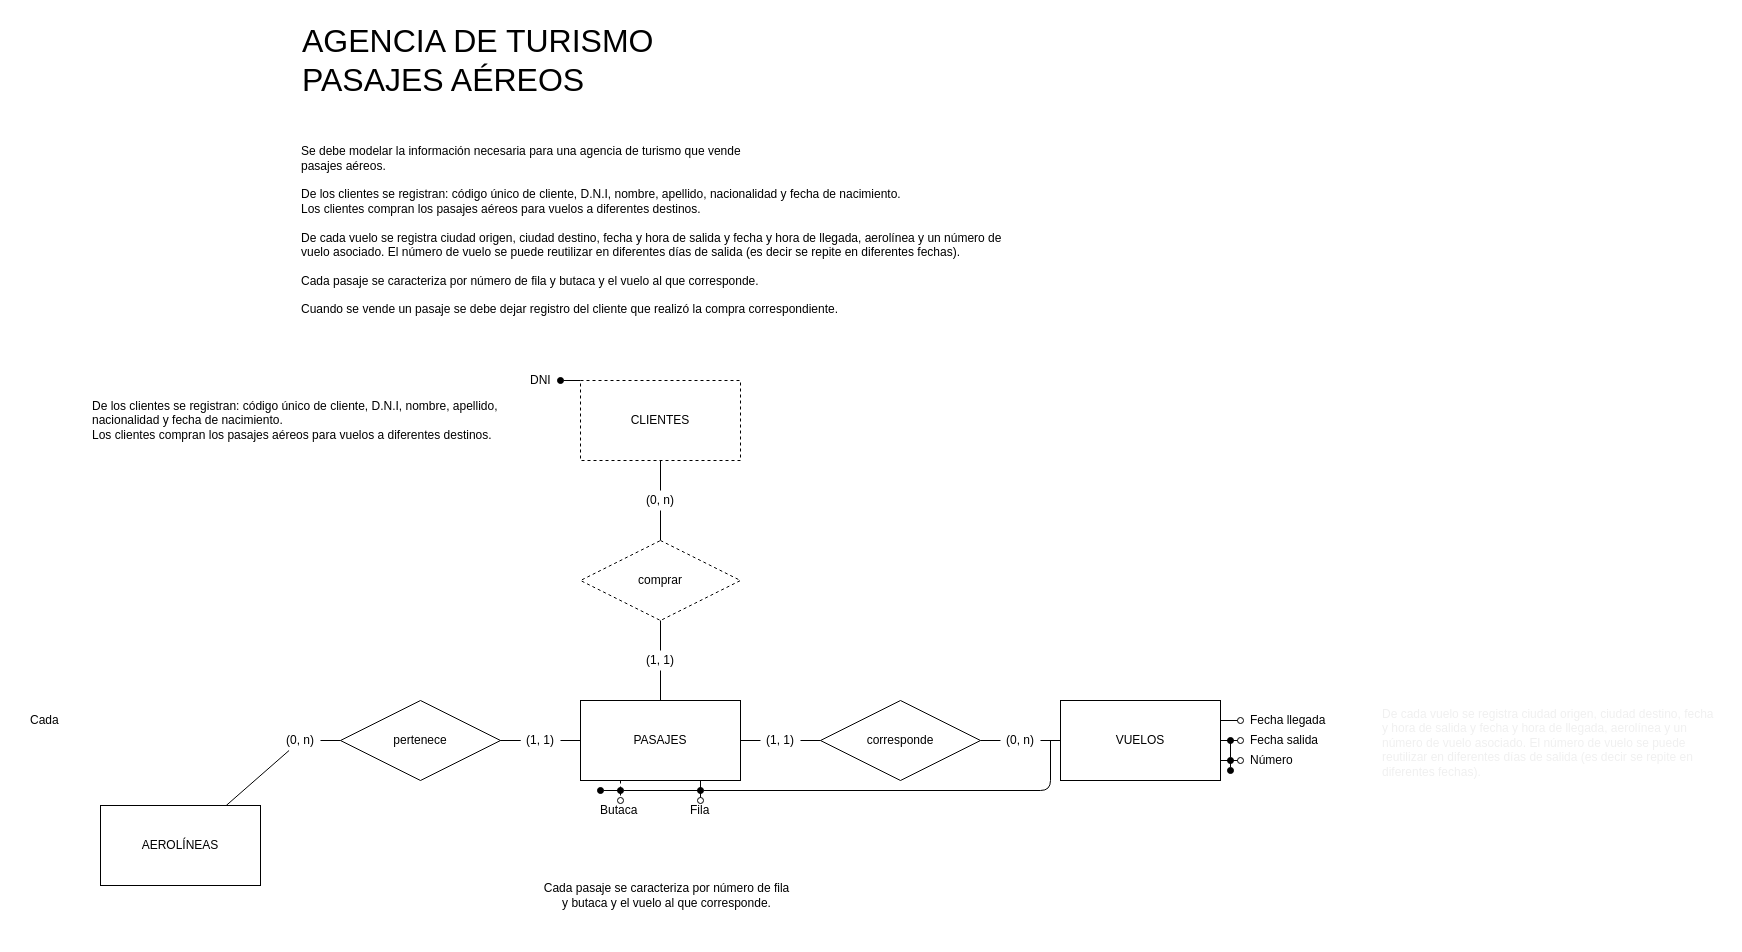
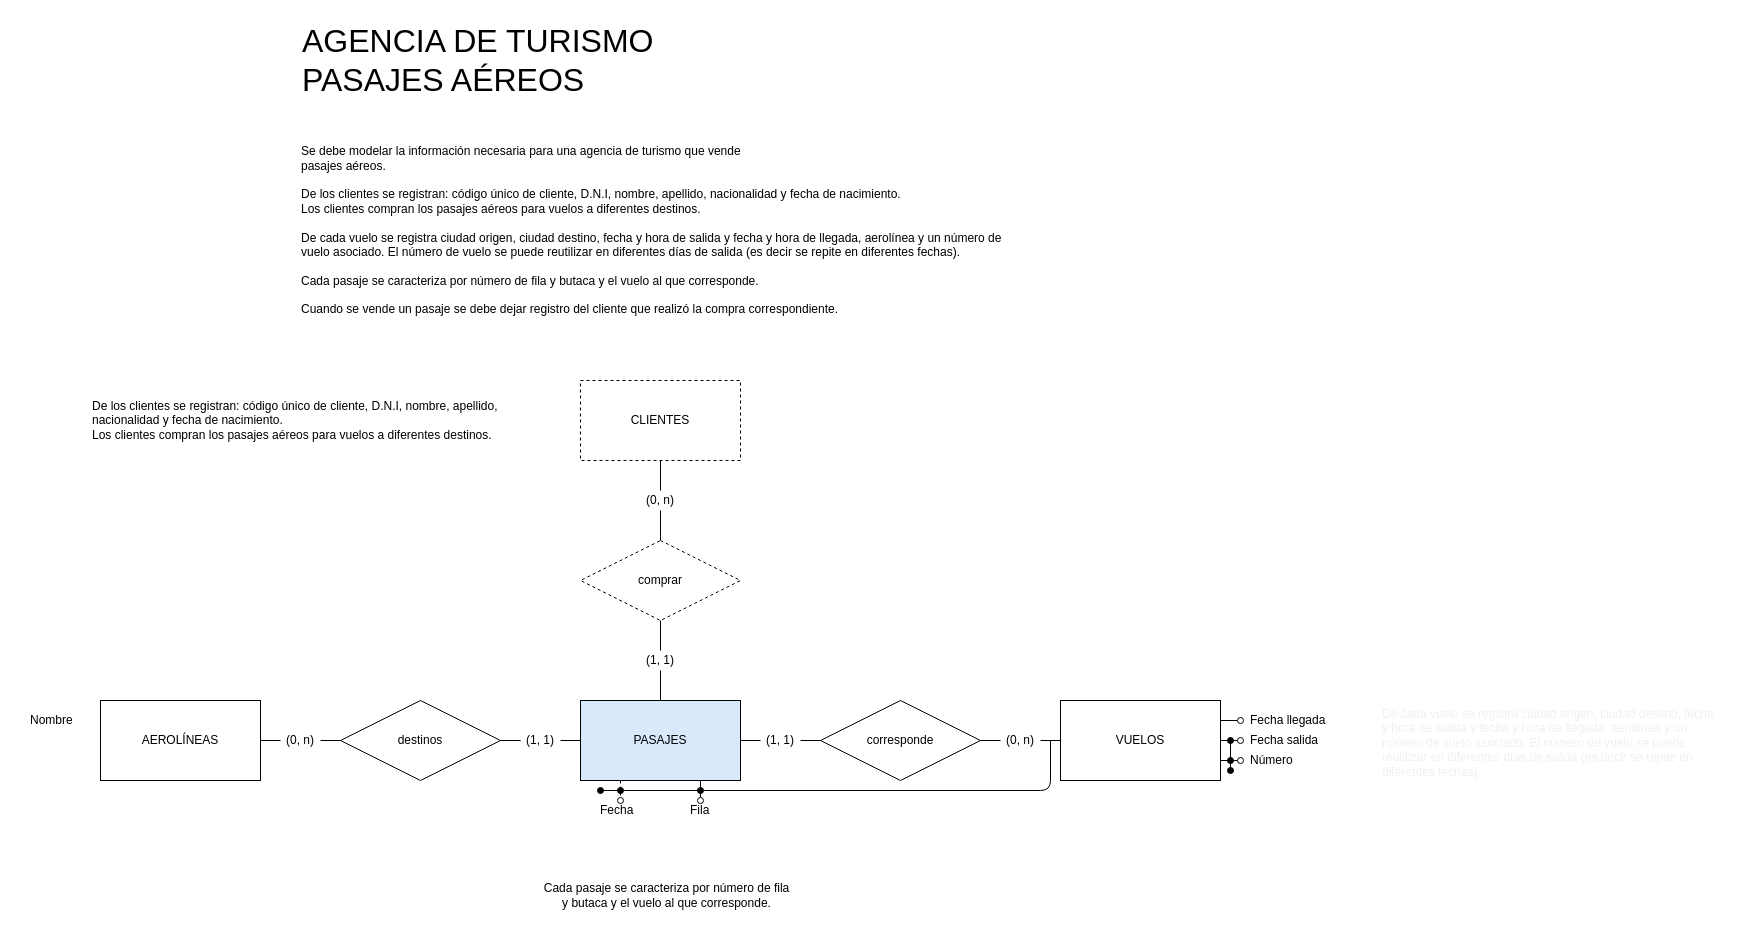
(541, 381) -> none
(573, 381) -> none
(44, 721) -> (51, 721)
(421, 741) -> (421, 741)
(661, 741) -> (661, 741)
(621, 811) -> (617, 811)
(181, 846) -> (181, 741)
